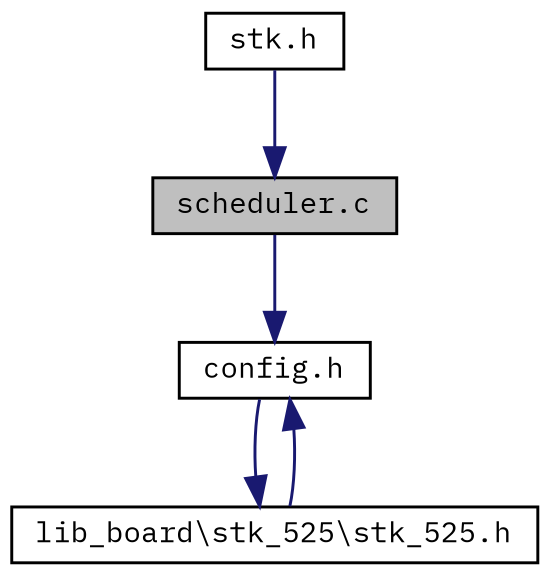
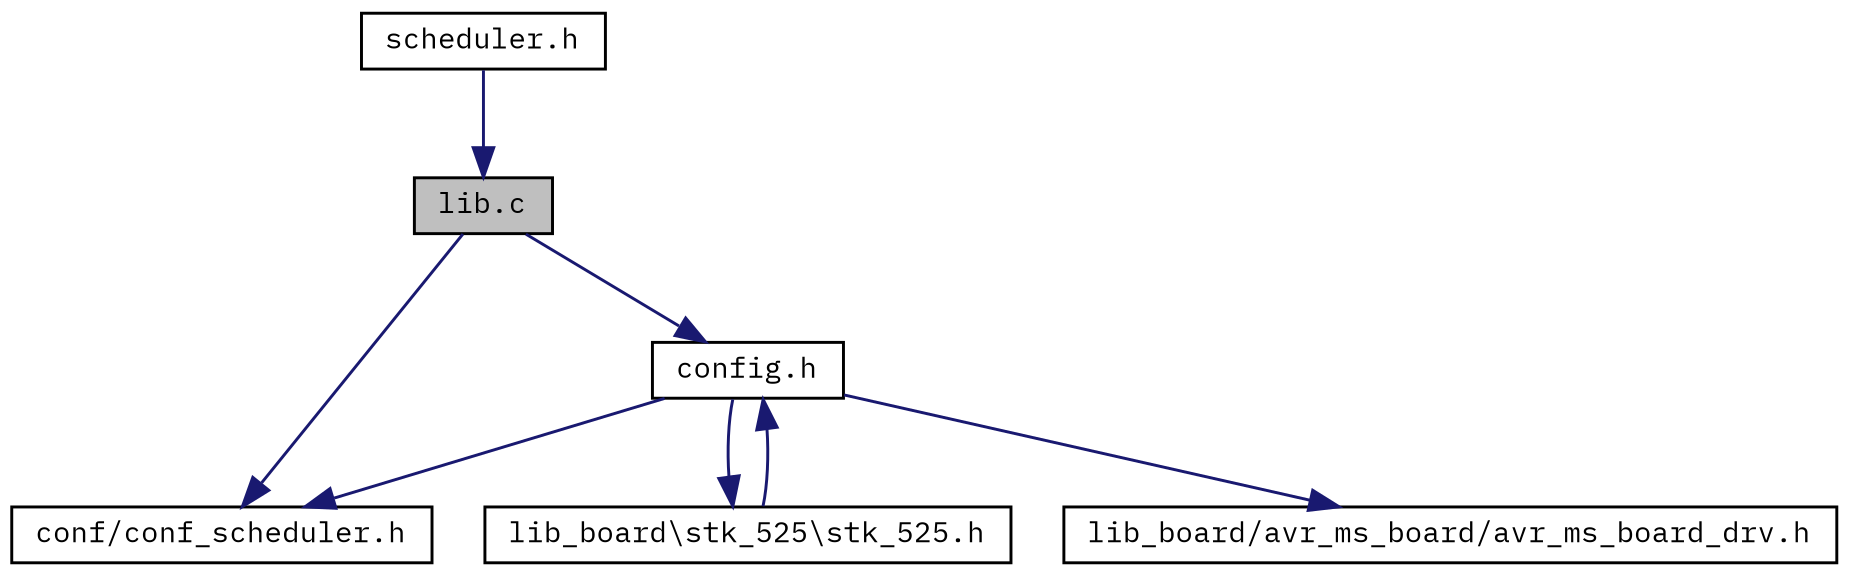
(275, 41) -> (483, 41)
(275, 206) -> (483, 206)
none -> (222, 535)
none -> (1450, 535)
